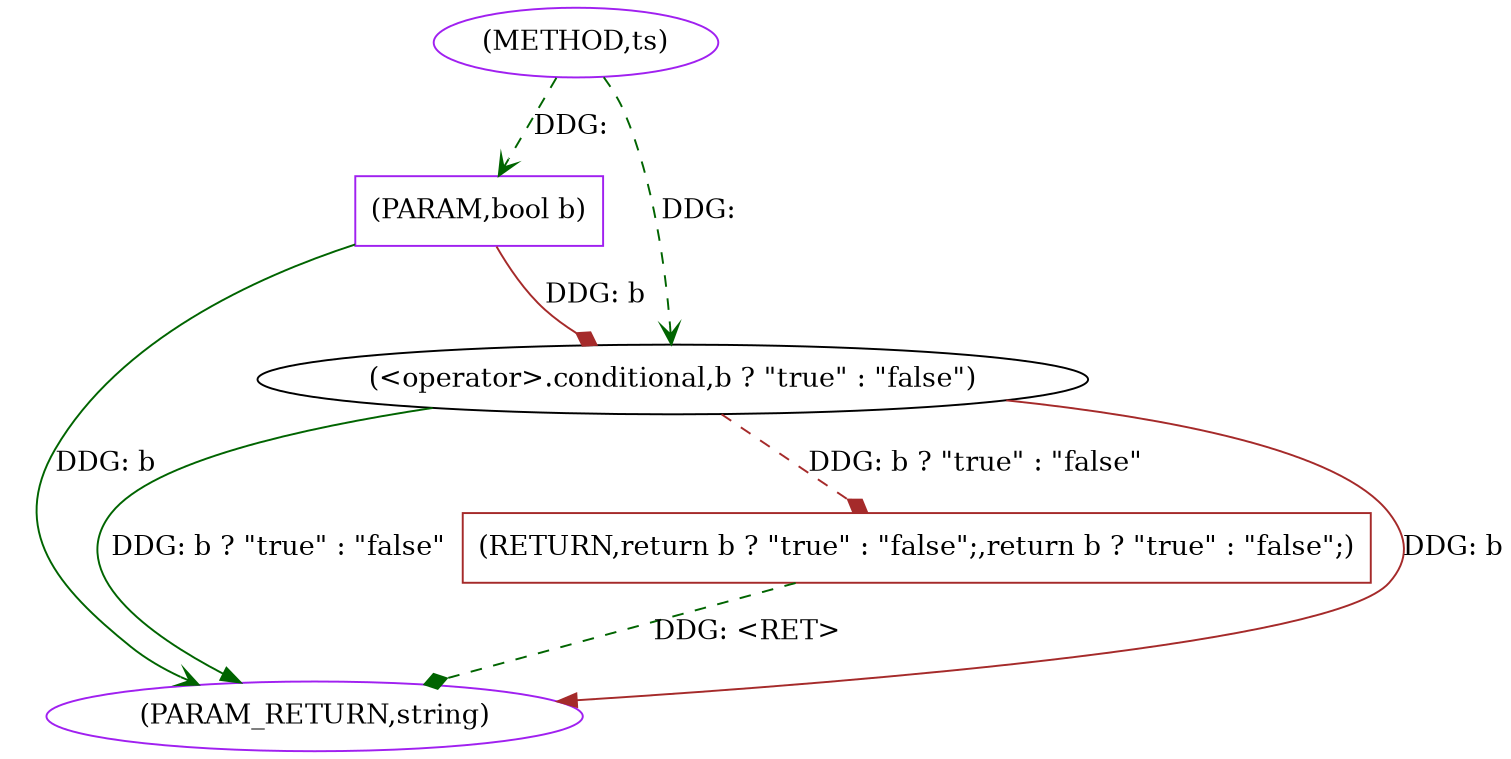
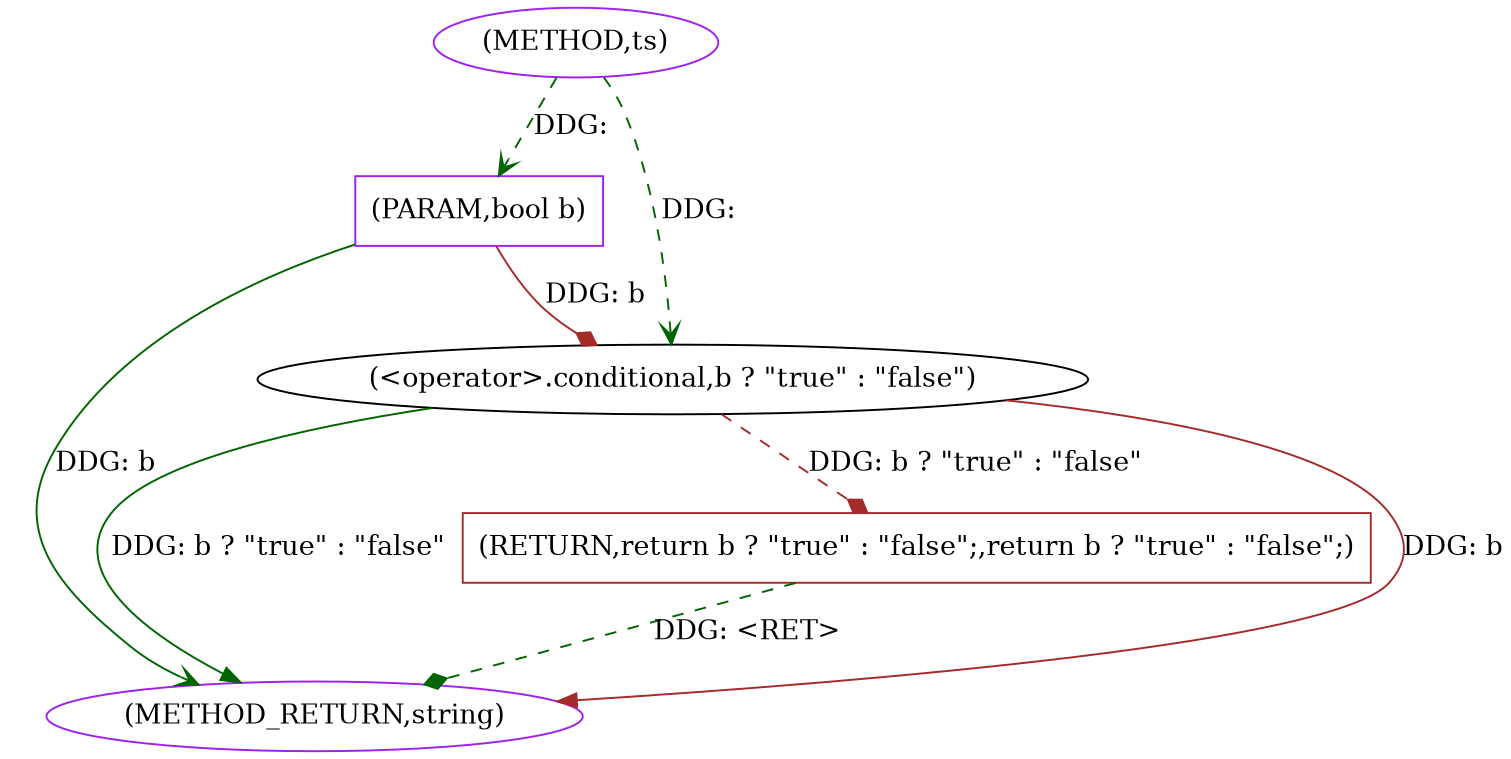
(315, 716) -> (315, 716)
